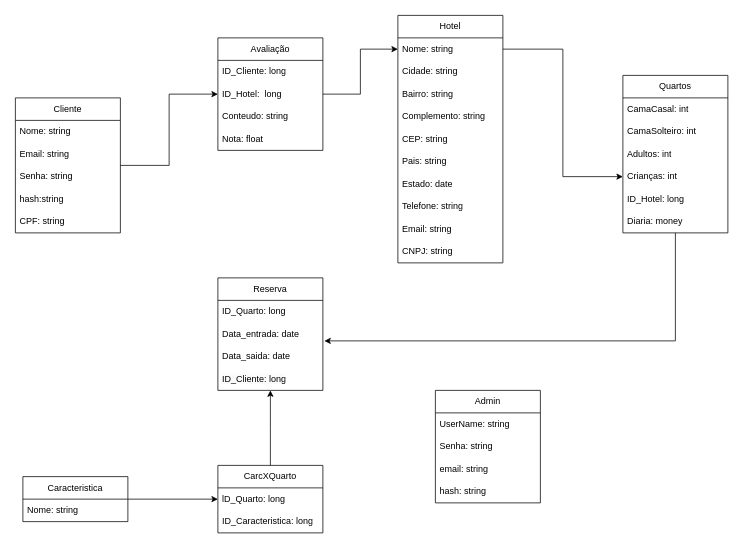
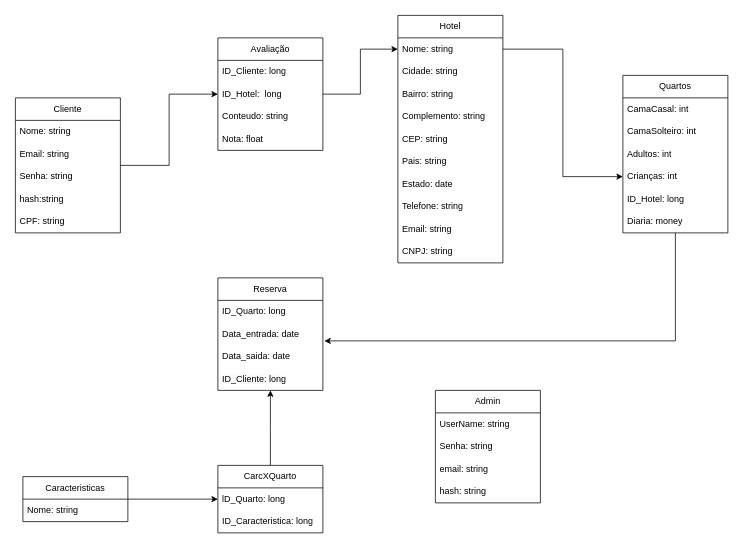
(75, 488) -> (75, 488)
